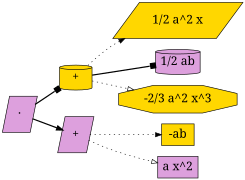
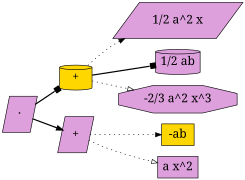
(178, 20) -> (178, 20)
(178, 99) -> (178, 99)
